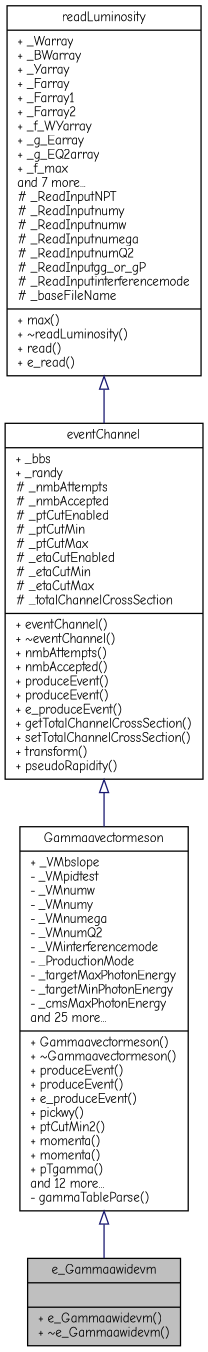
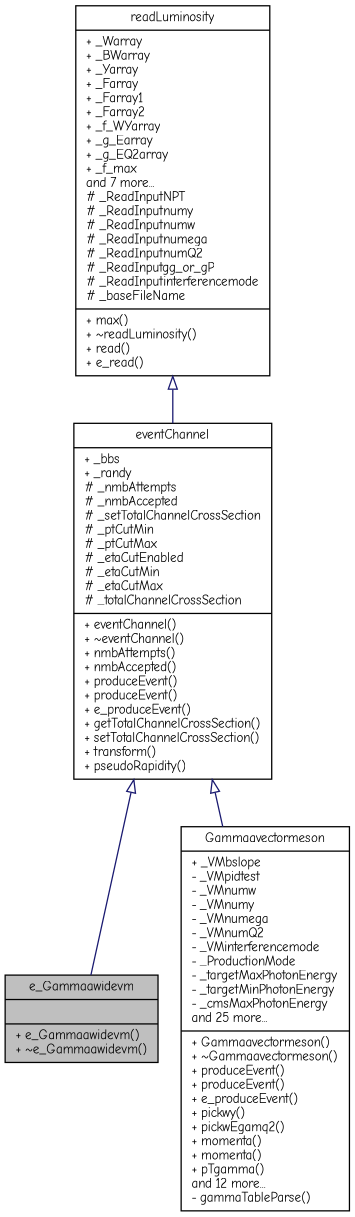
(62, 516) -> (173, 516)
(68, 1127) -> (238, 1127)
(104, 1241) -> (111, 884)
